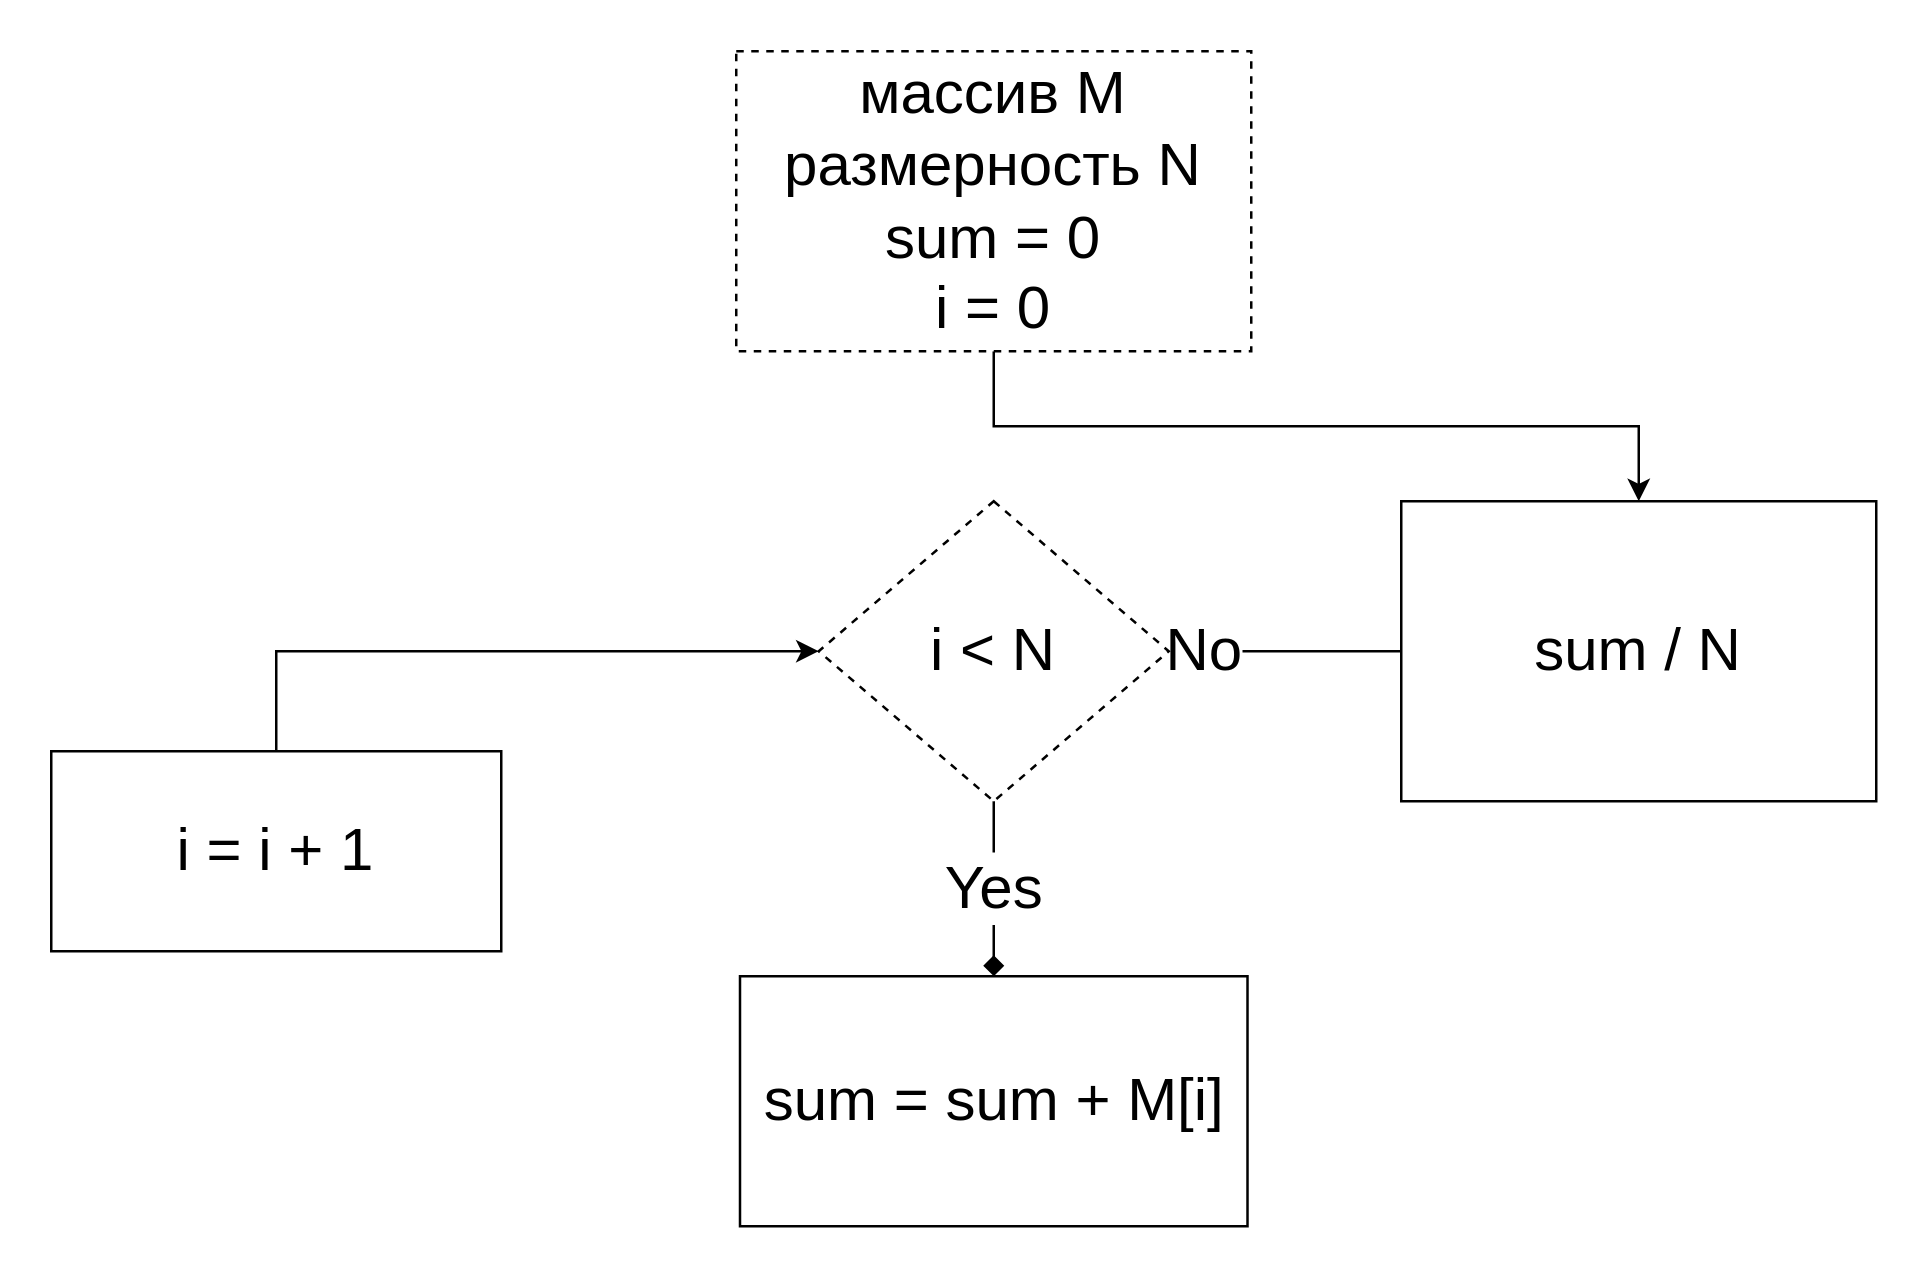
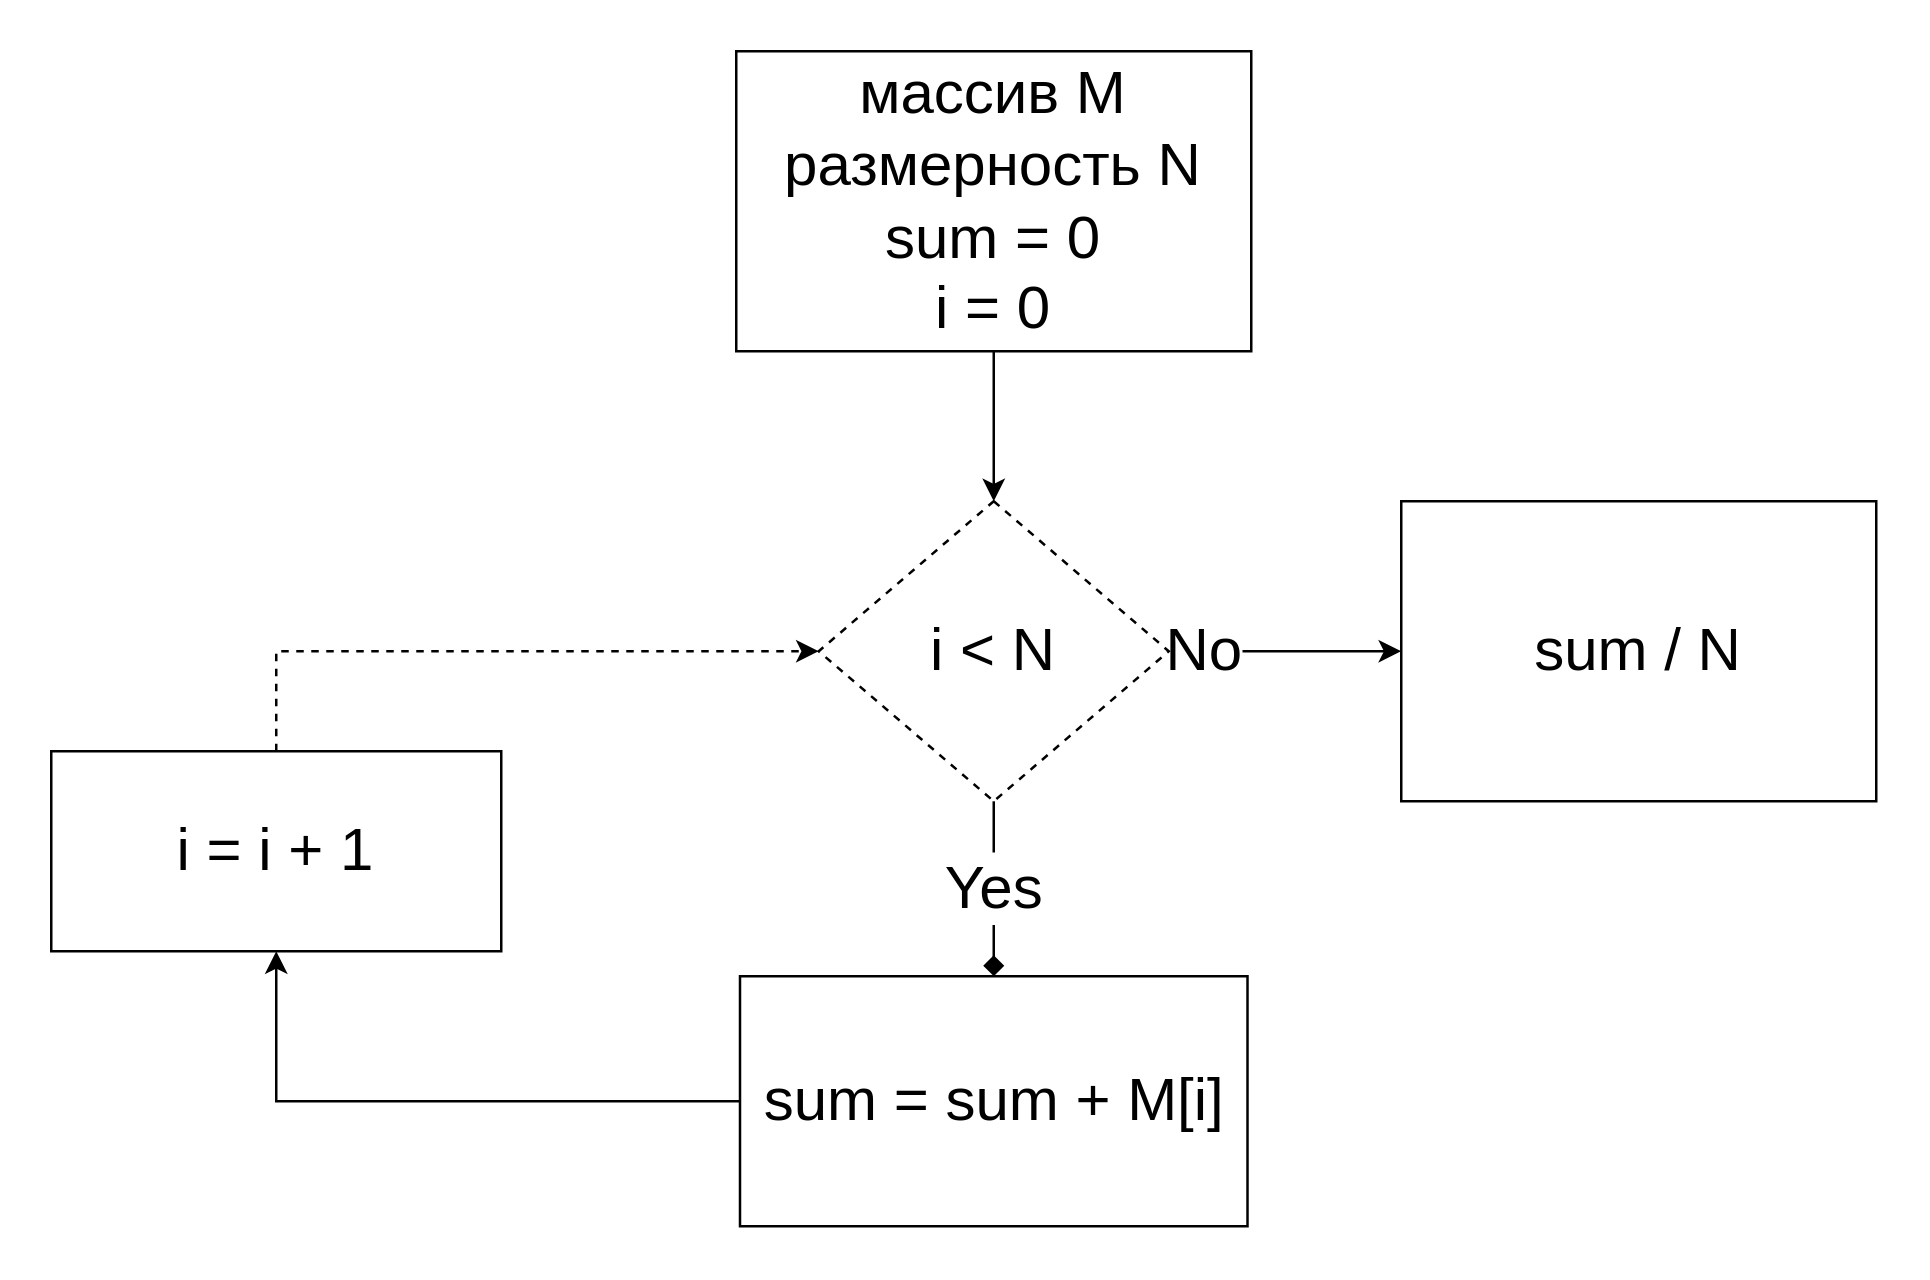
(994, 201) -> (994, 201)
(1344, 426) -> (994, 454)
(491, 651) -> (491, 651)
(1390, 651) -> (1383, 651)
none -> (442, 1101)
